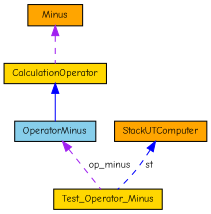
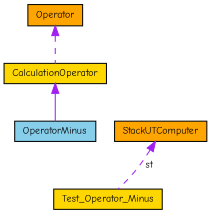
(55, 15) -> (55, 15)
(55, 108) -> (55, 108)
(85, 169) -> none
(135, 171) -> (135, 171)
